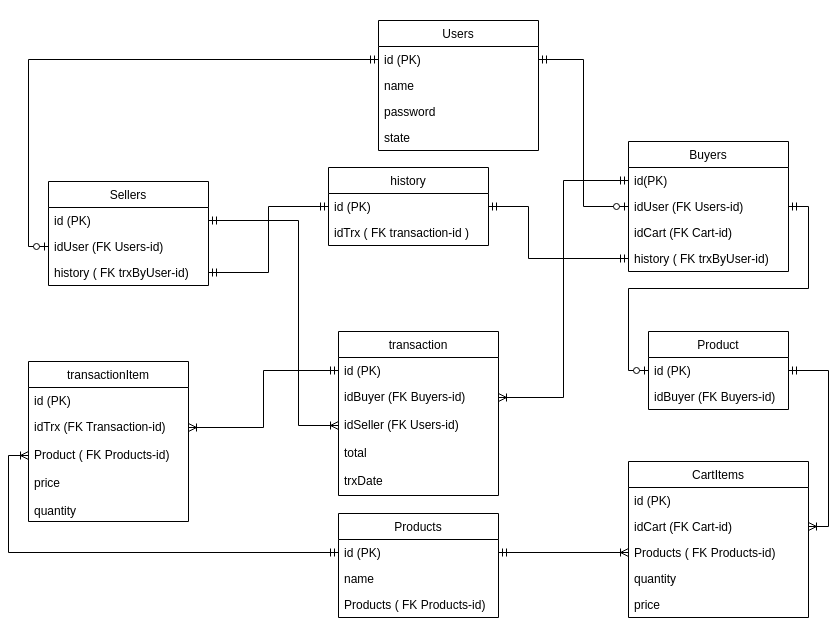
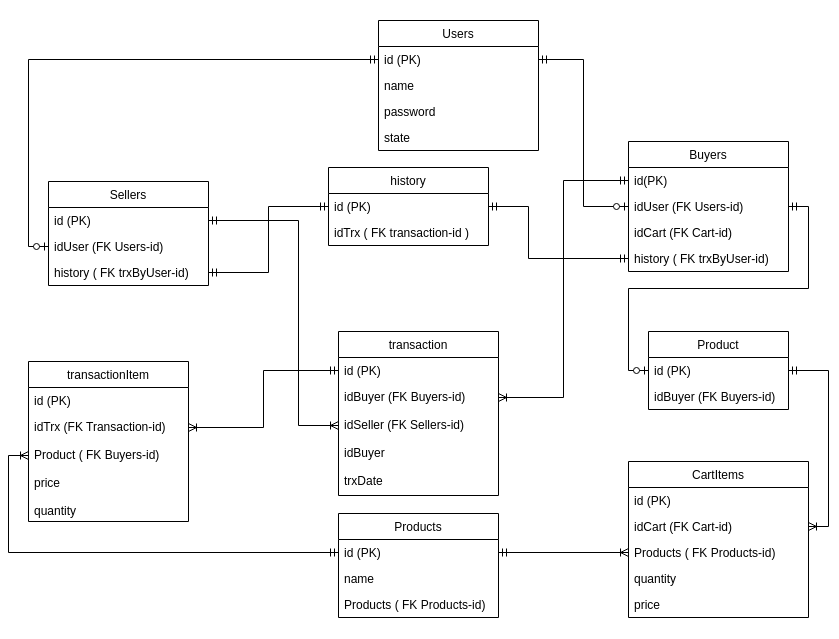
(409, 425) -> (412, 425)
(359, 453) -> (366, 453)
(112, 455) -> (105, 455)
